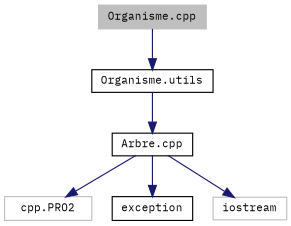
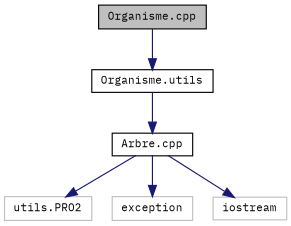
(152, 17) -> (152, 17)
(48, 209) -> (48, 209)
(152, 209) -> (152, 209)
